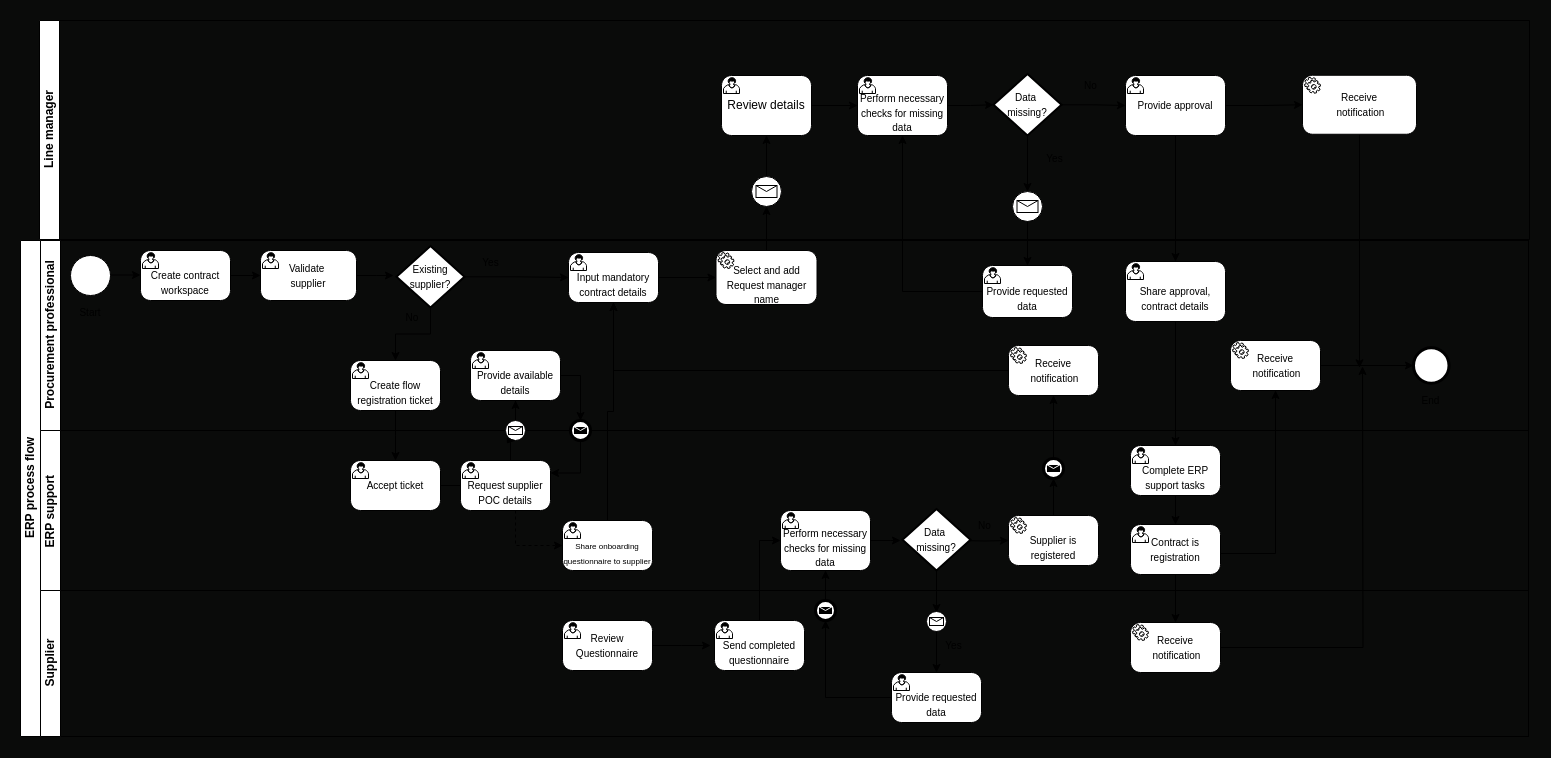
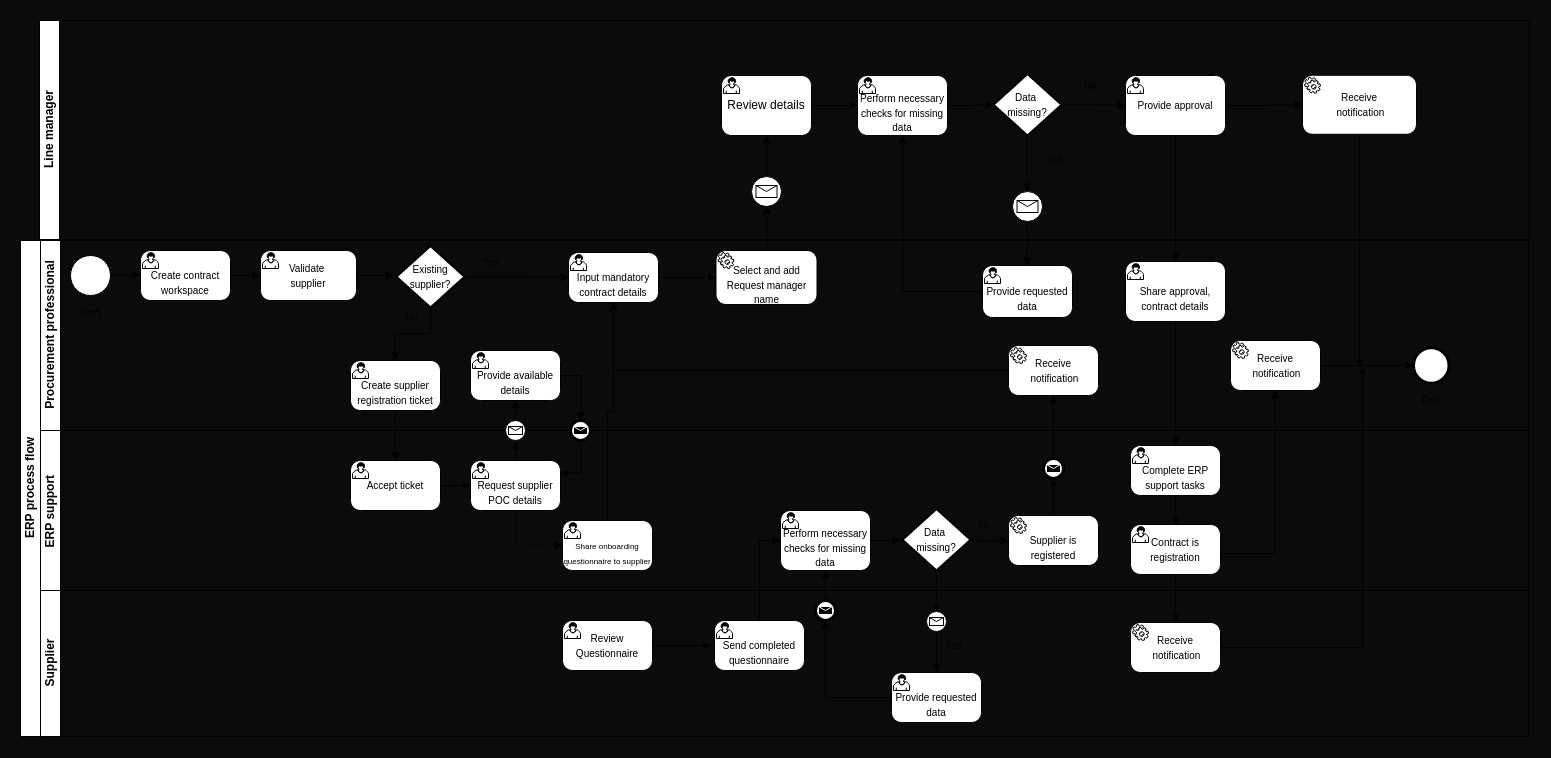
(396, 386) -> (396, 386)
(506, 486) -> (516, 486)
